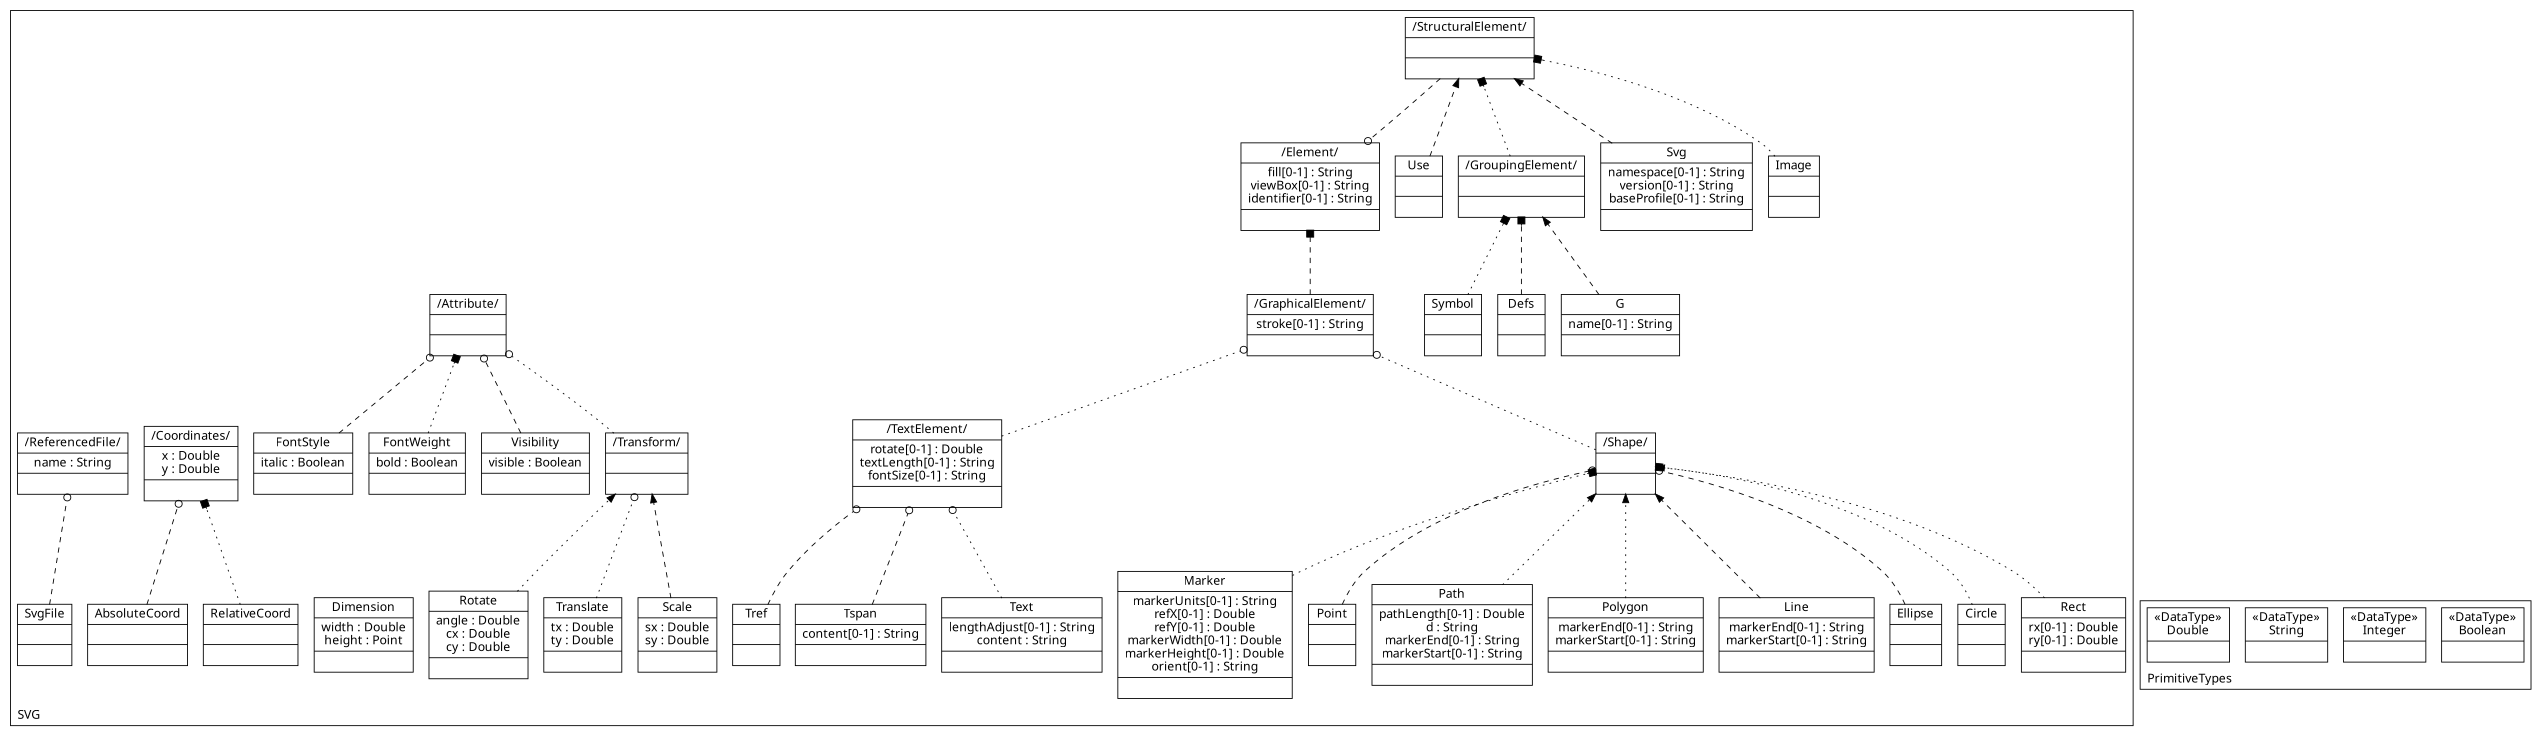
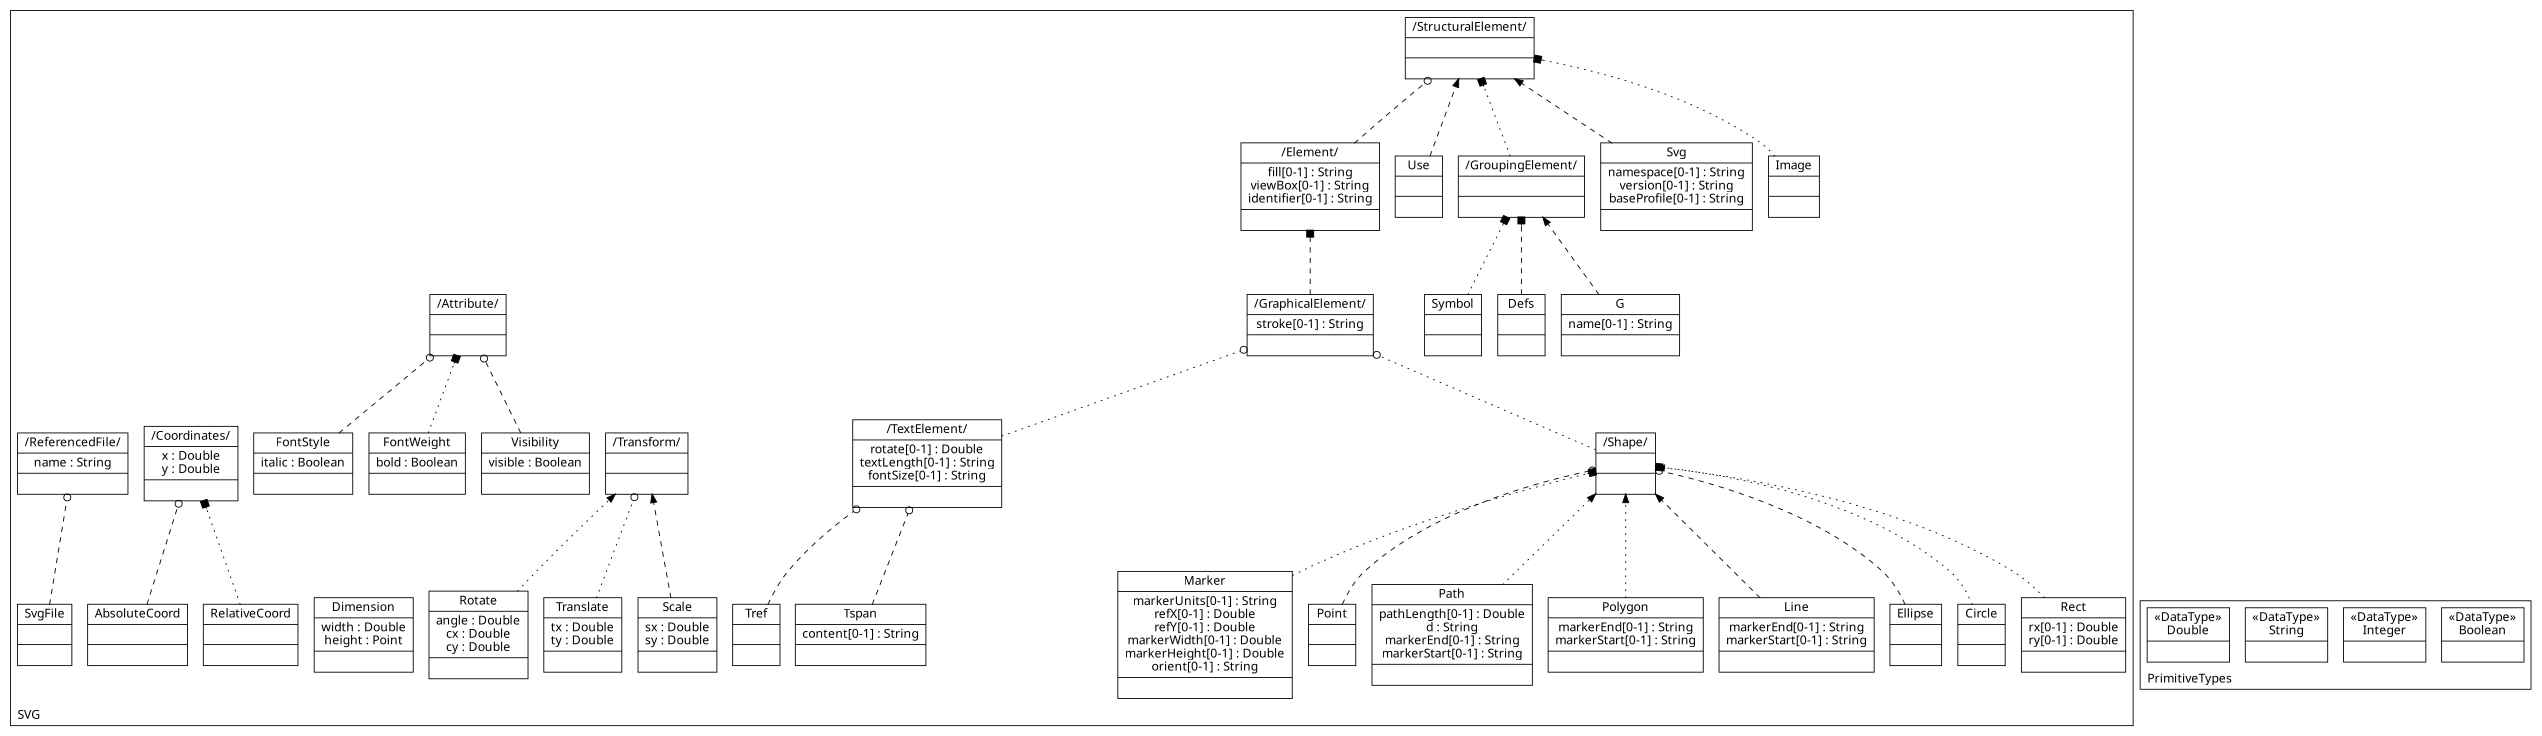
(1406, 109) -> (1389, 113)
(564, 394) -> none
(1022, 635) -> none
